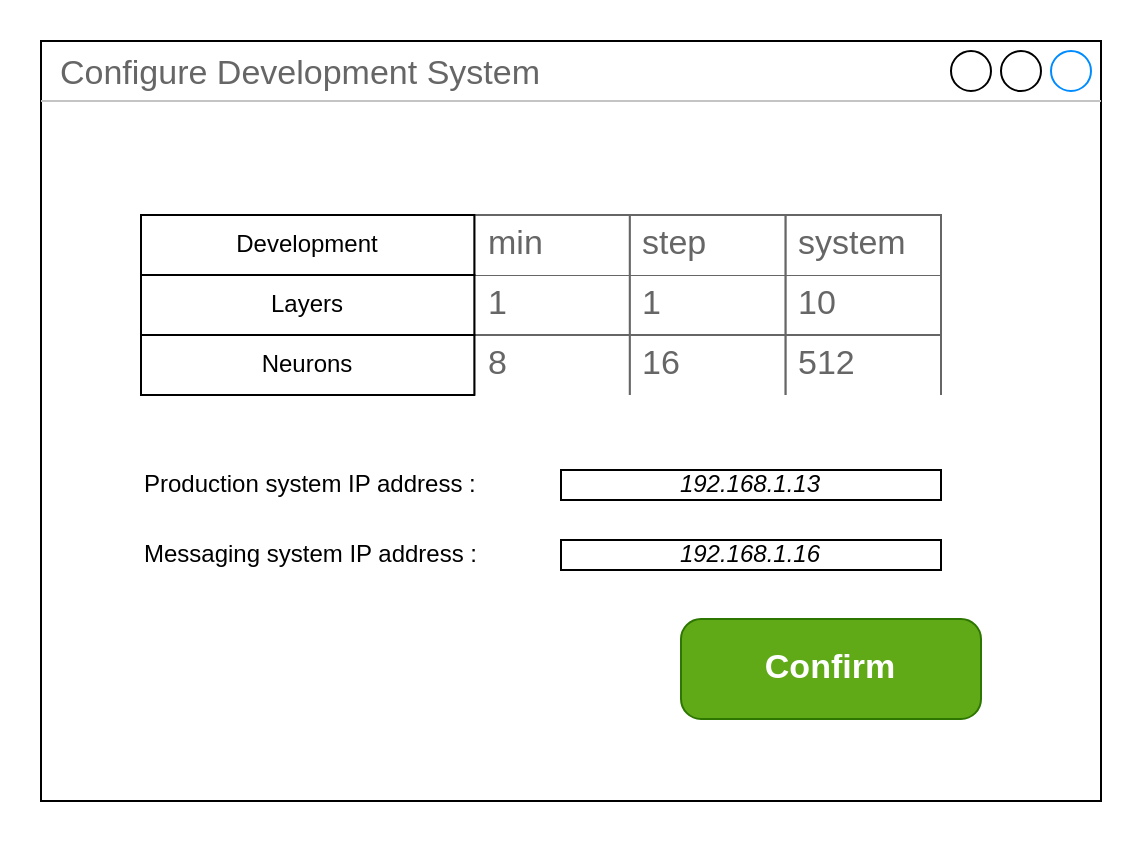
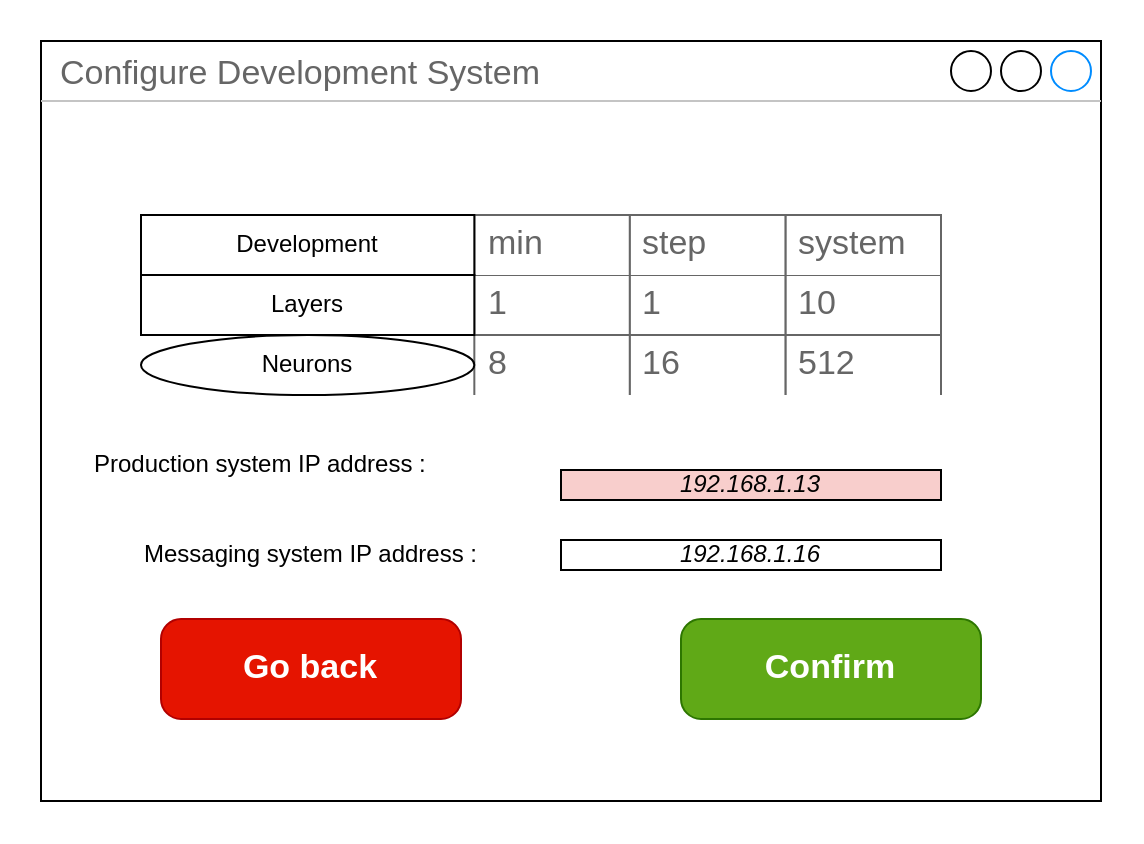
(308, 365) -> (308, 365)
(351, 485) -> (301, 465)
(751, 485) -> (751, 485)
none -> (311, 669)
